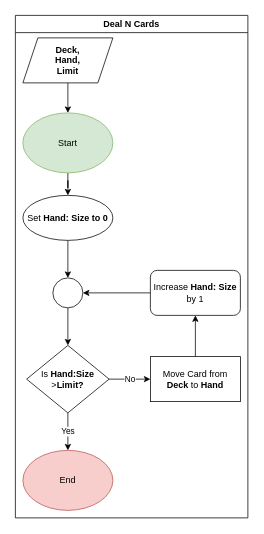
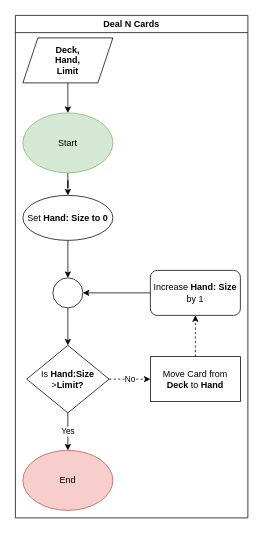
(195, 337) -> (195, 337)
(116, 379) -> (116, 379)
